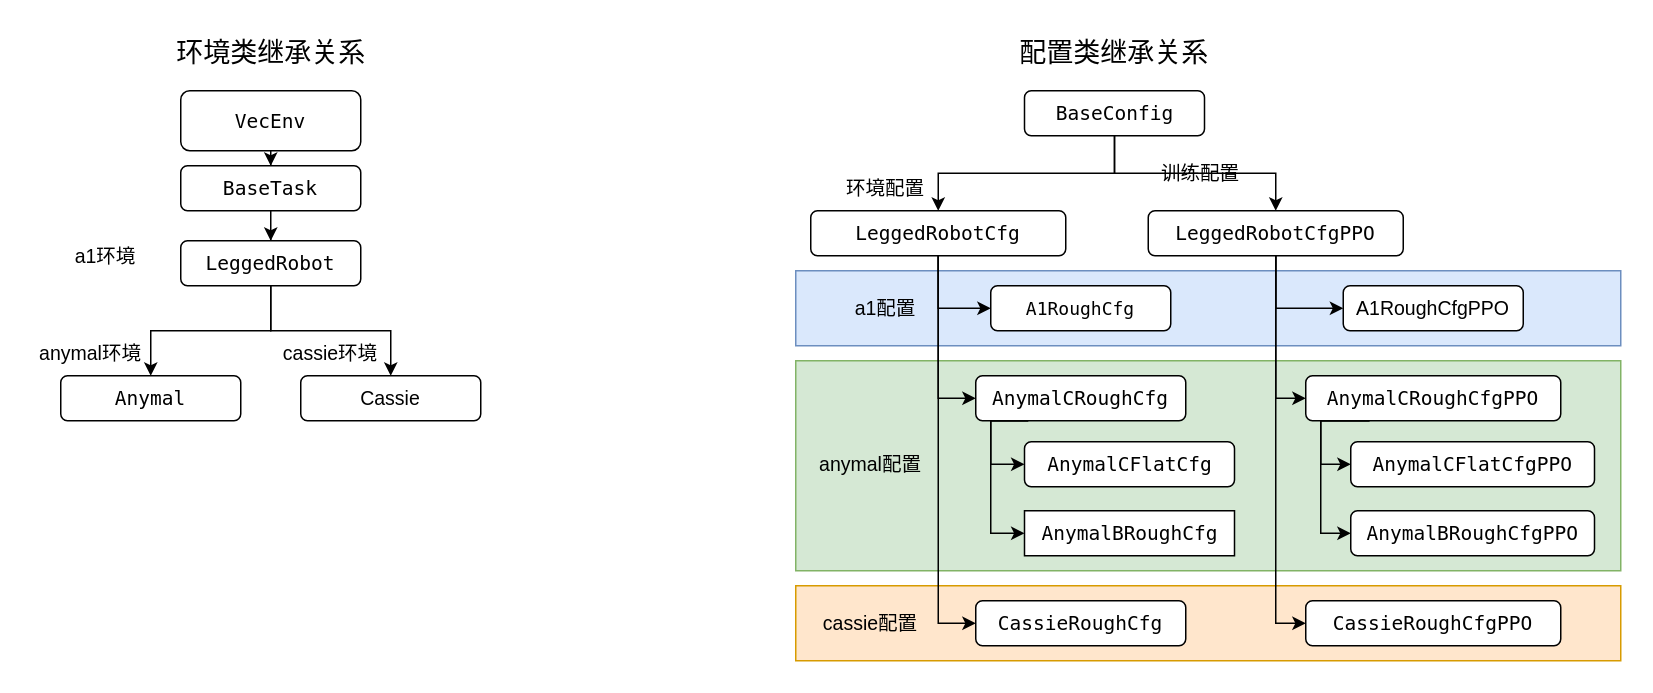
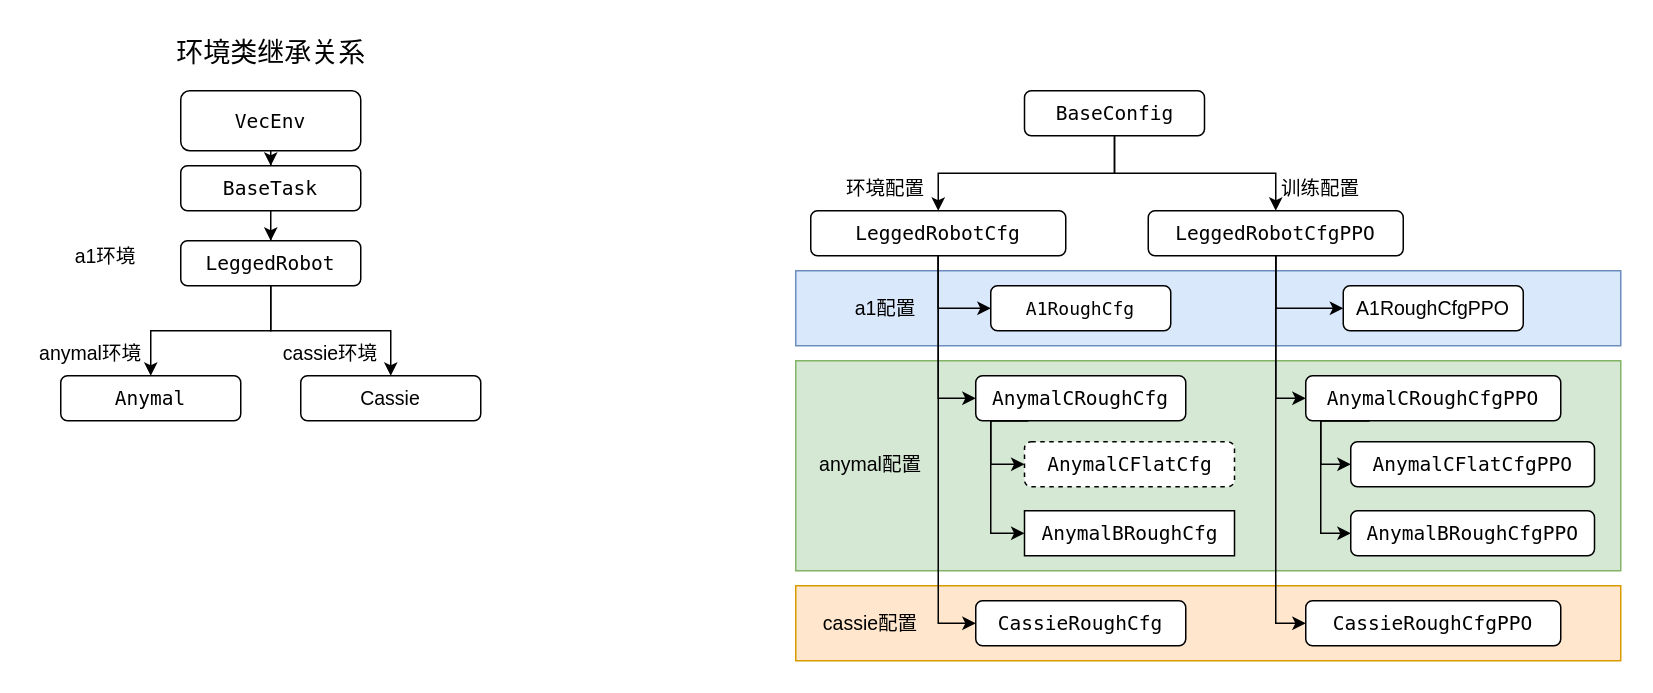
(1115, 53) -> none
(1201, 173) -> (1321, 188)
(1130, 464) -> (1130, 464)
